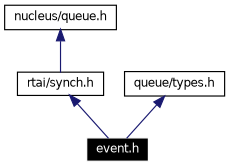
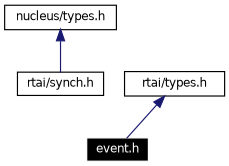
(61, 17) -> (61, 17)
(175, 84) -> (175, 84)
(93, 121) -> none
